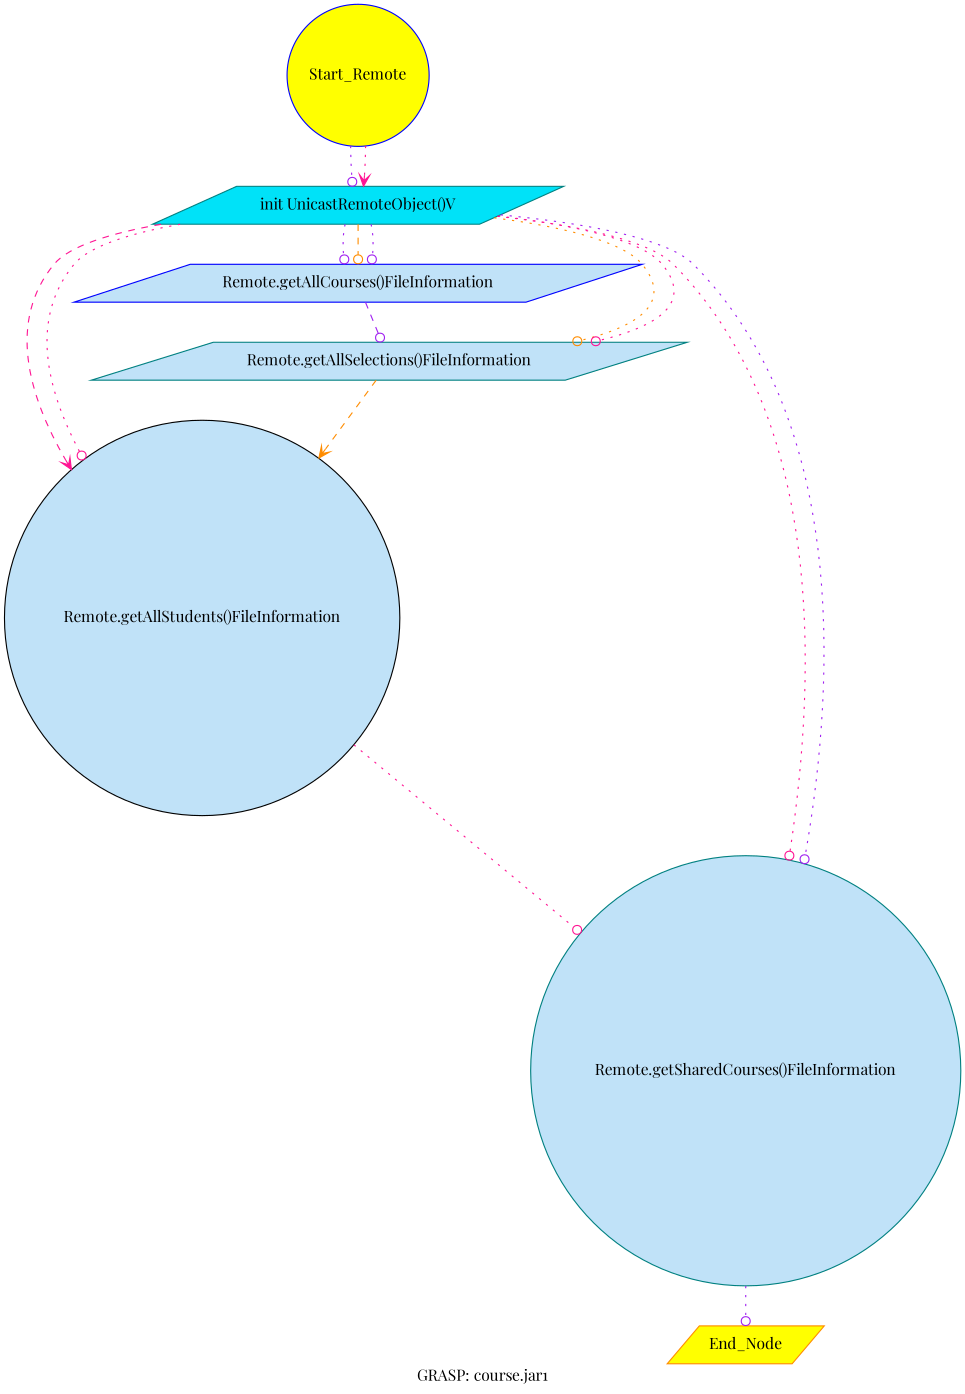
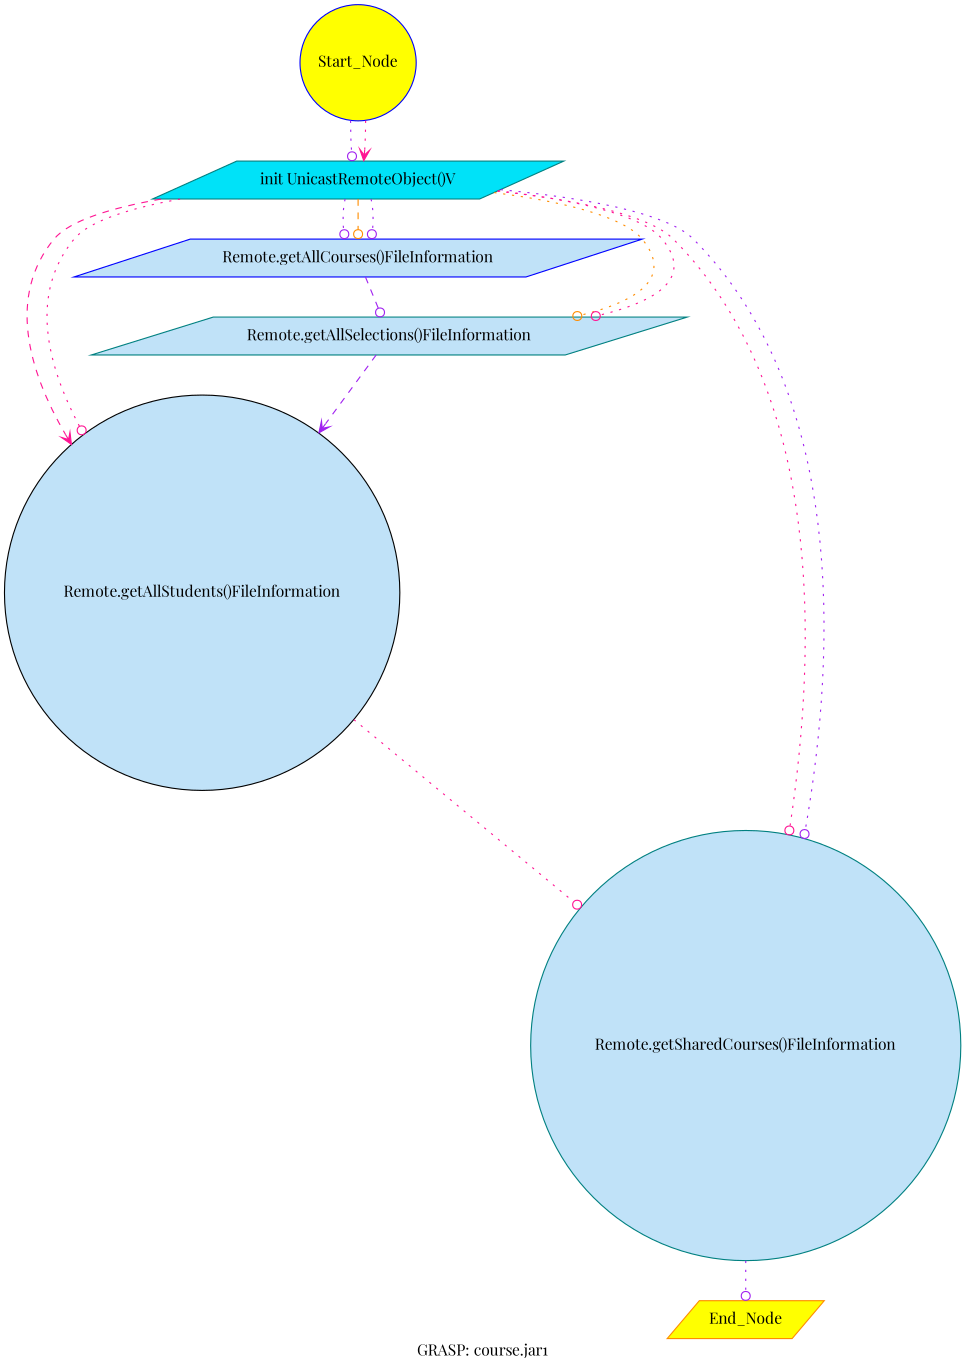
(358, 75) -> (358, 63)
(351, 415) -> (351, 389)
